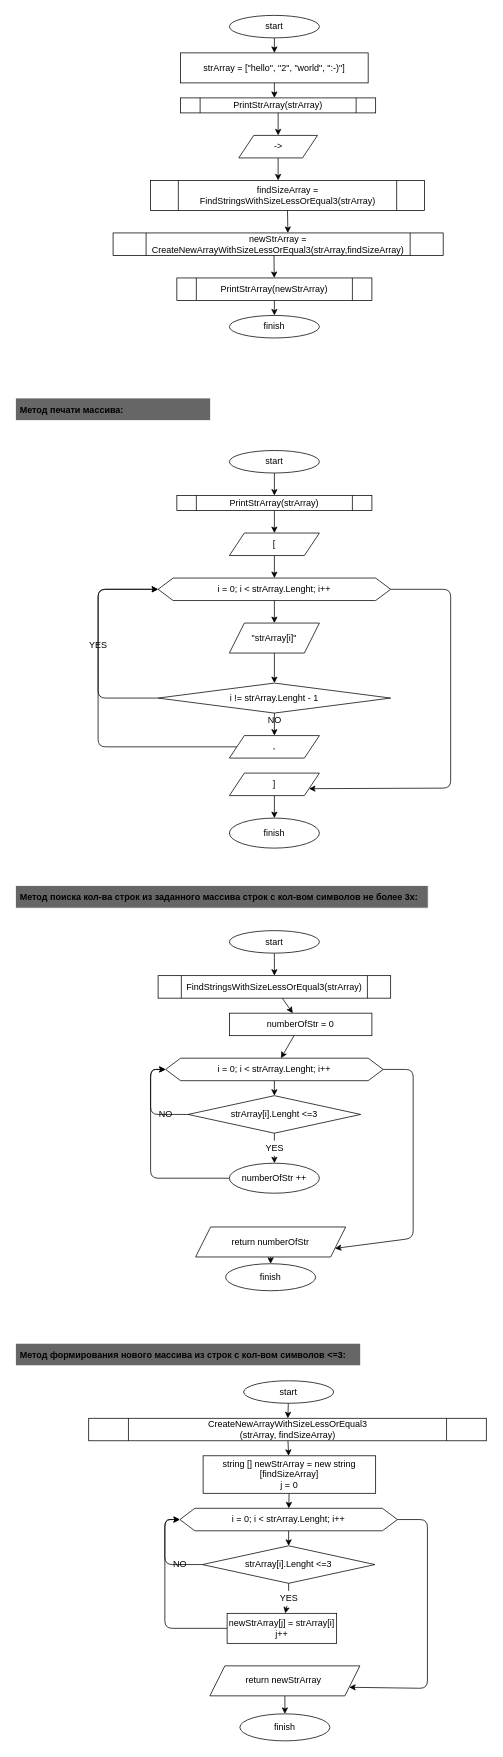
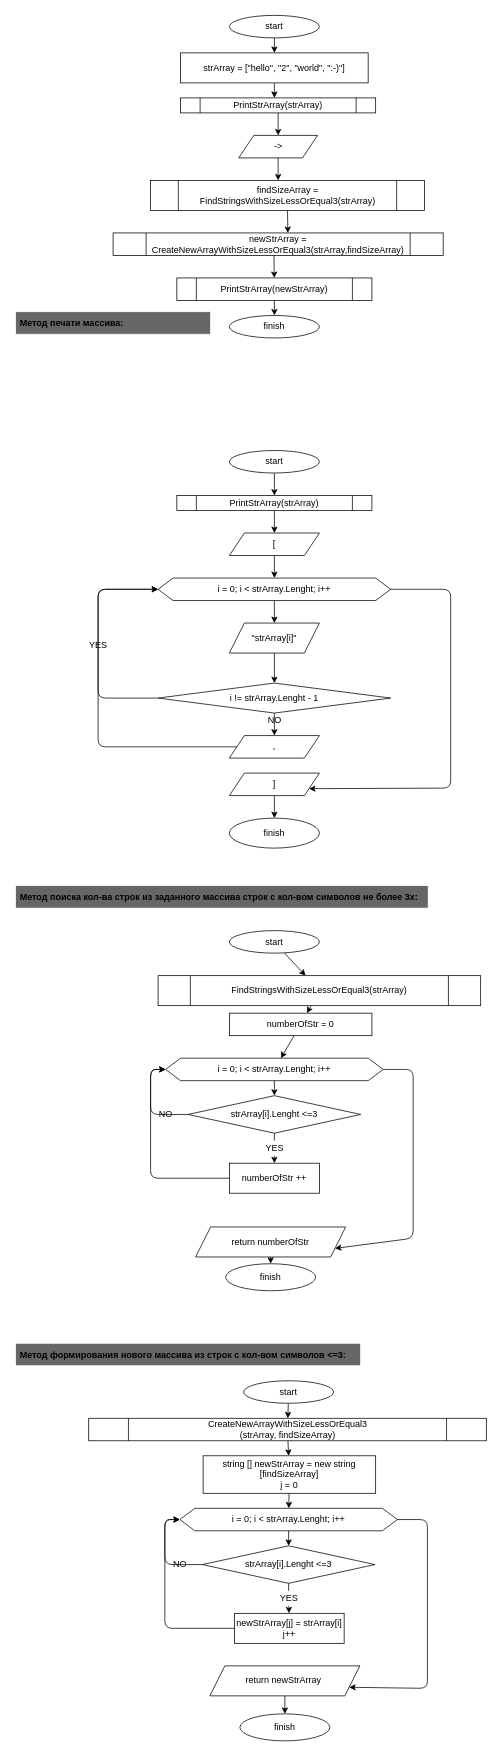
(113, 409) -> (113, 323)
(274, 987) -> (319, 990)
(274, 1178) -> (274, 1178)
(282, 1628) -> (289, 1628)
